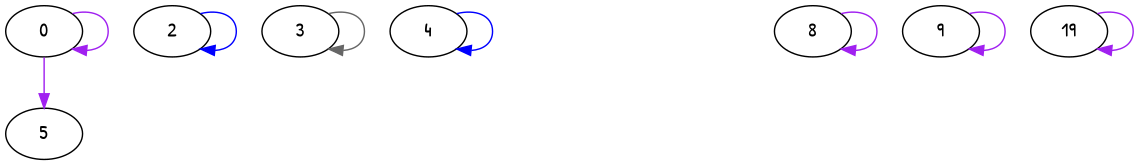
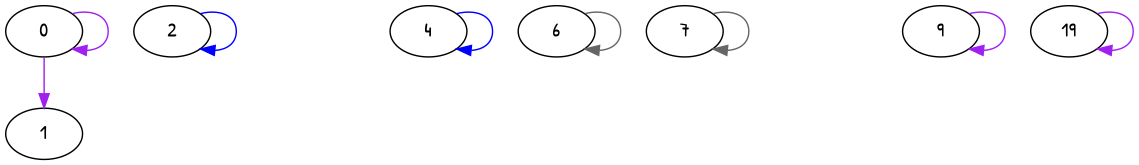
(300, 31) -> none
none -> (557, 31)
none -> (685, 31)
(813, 31) -> none
(44, 134) -> (44, 134)
